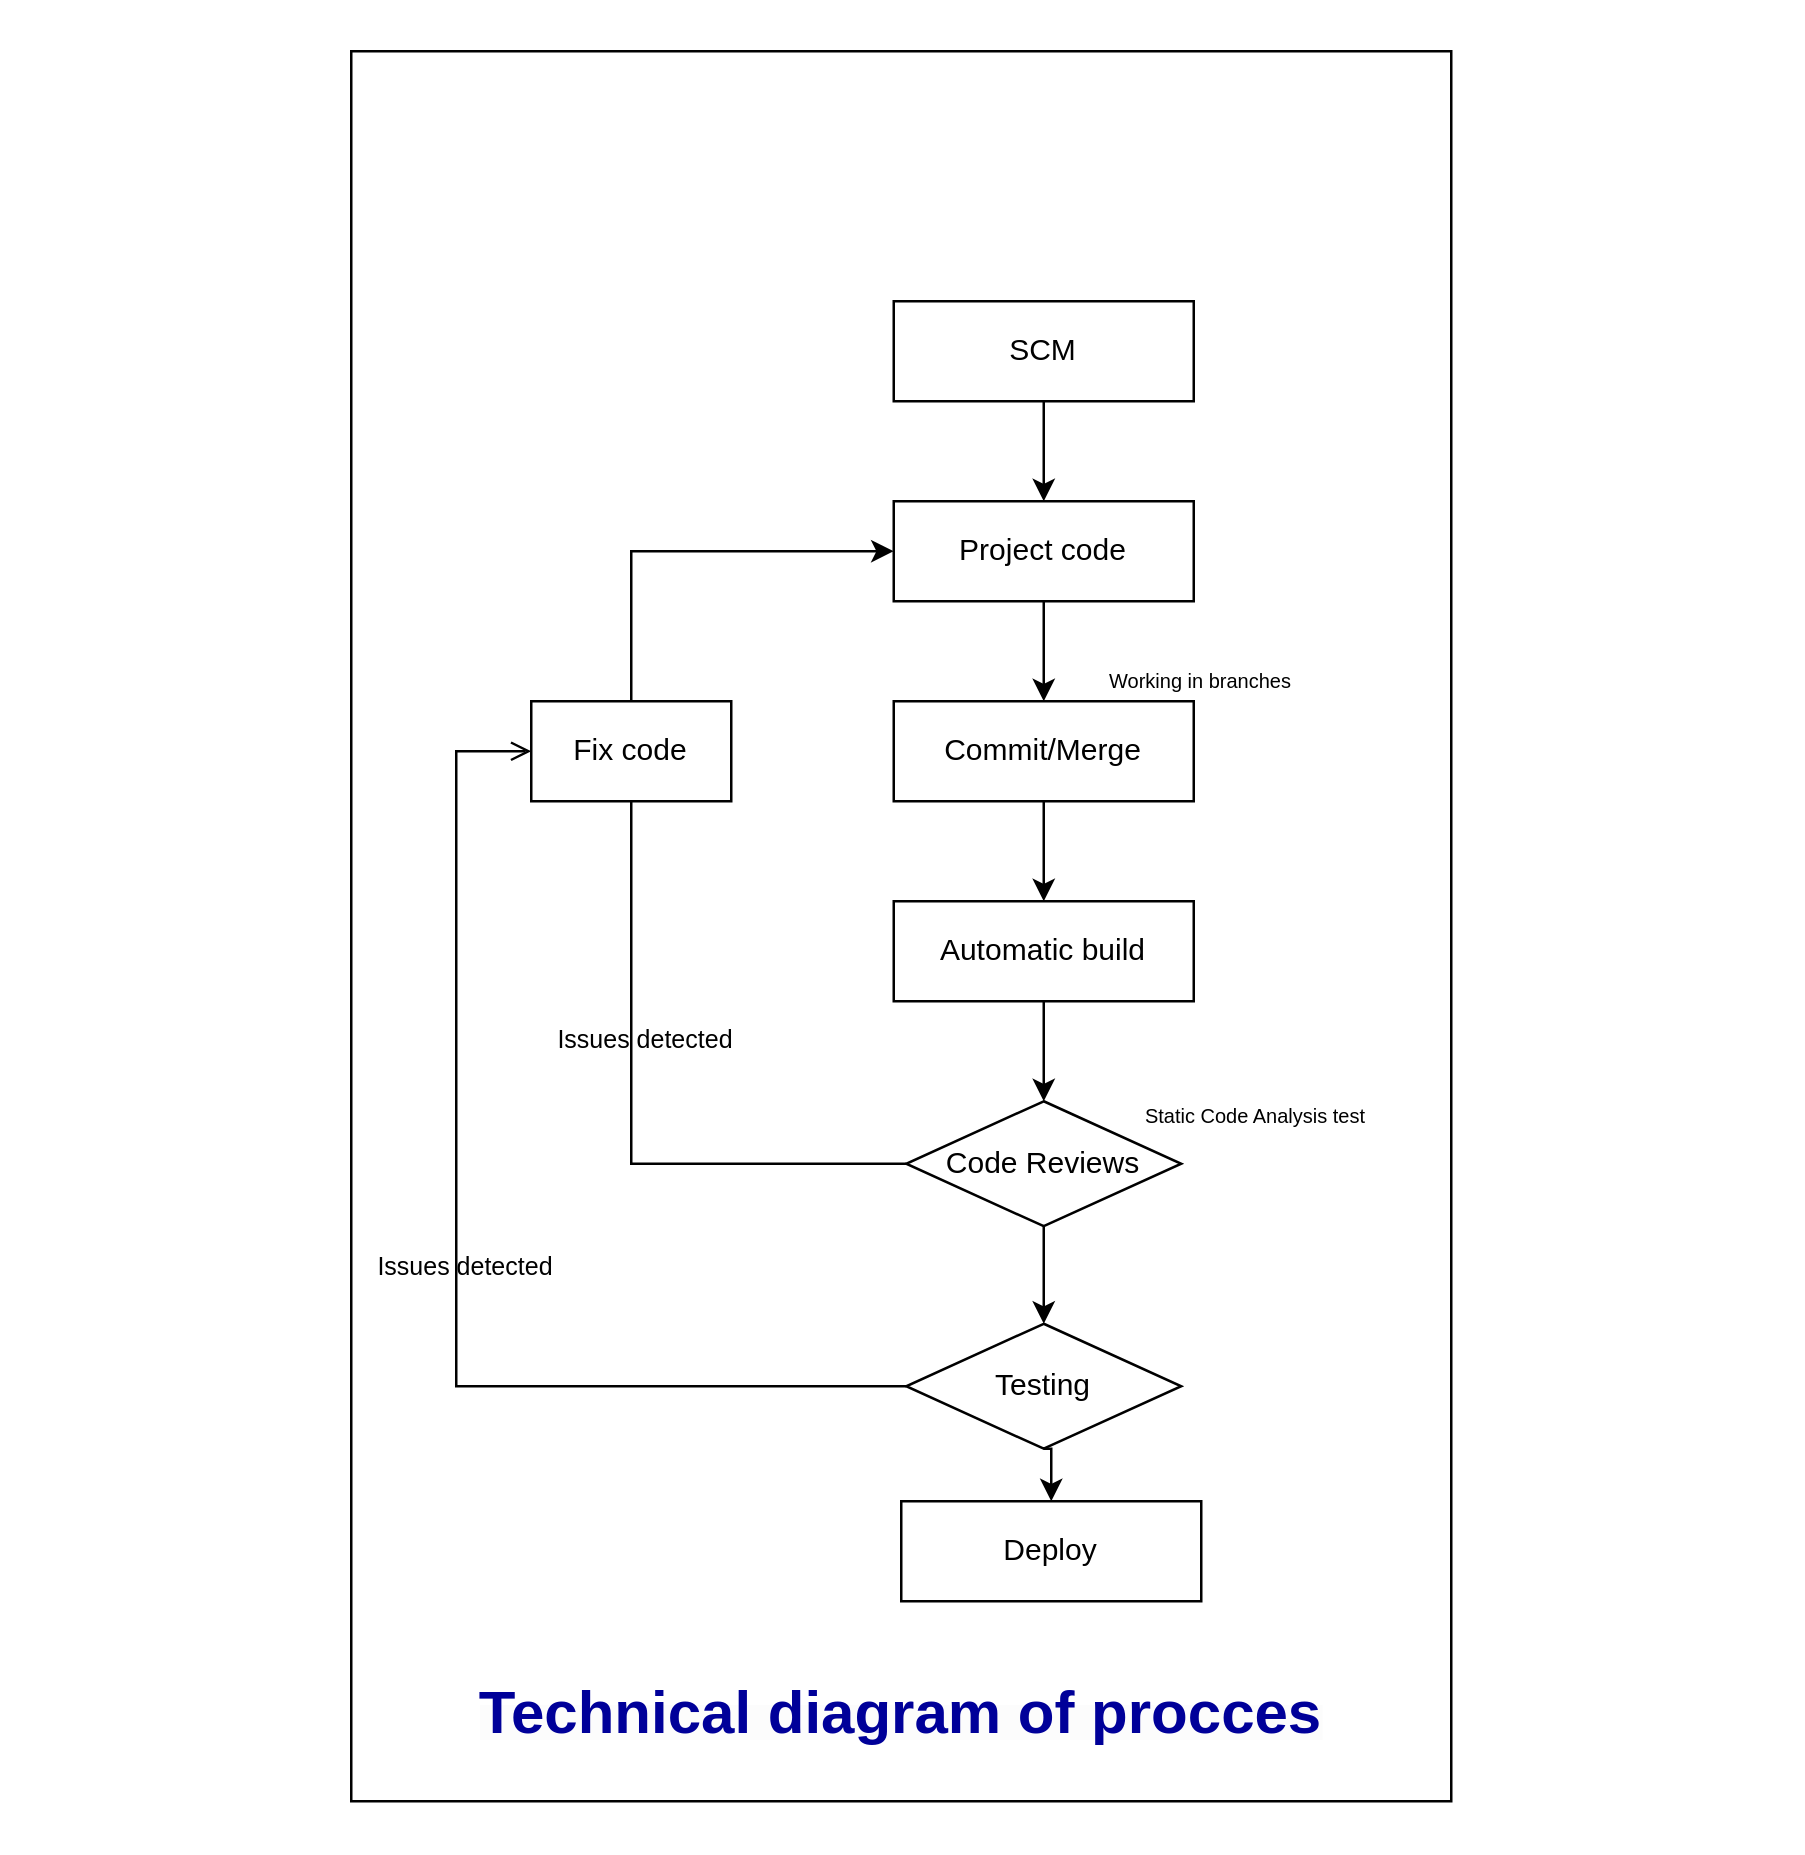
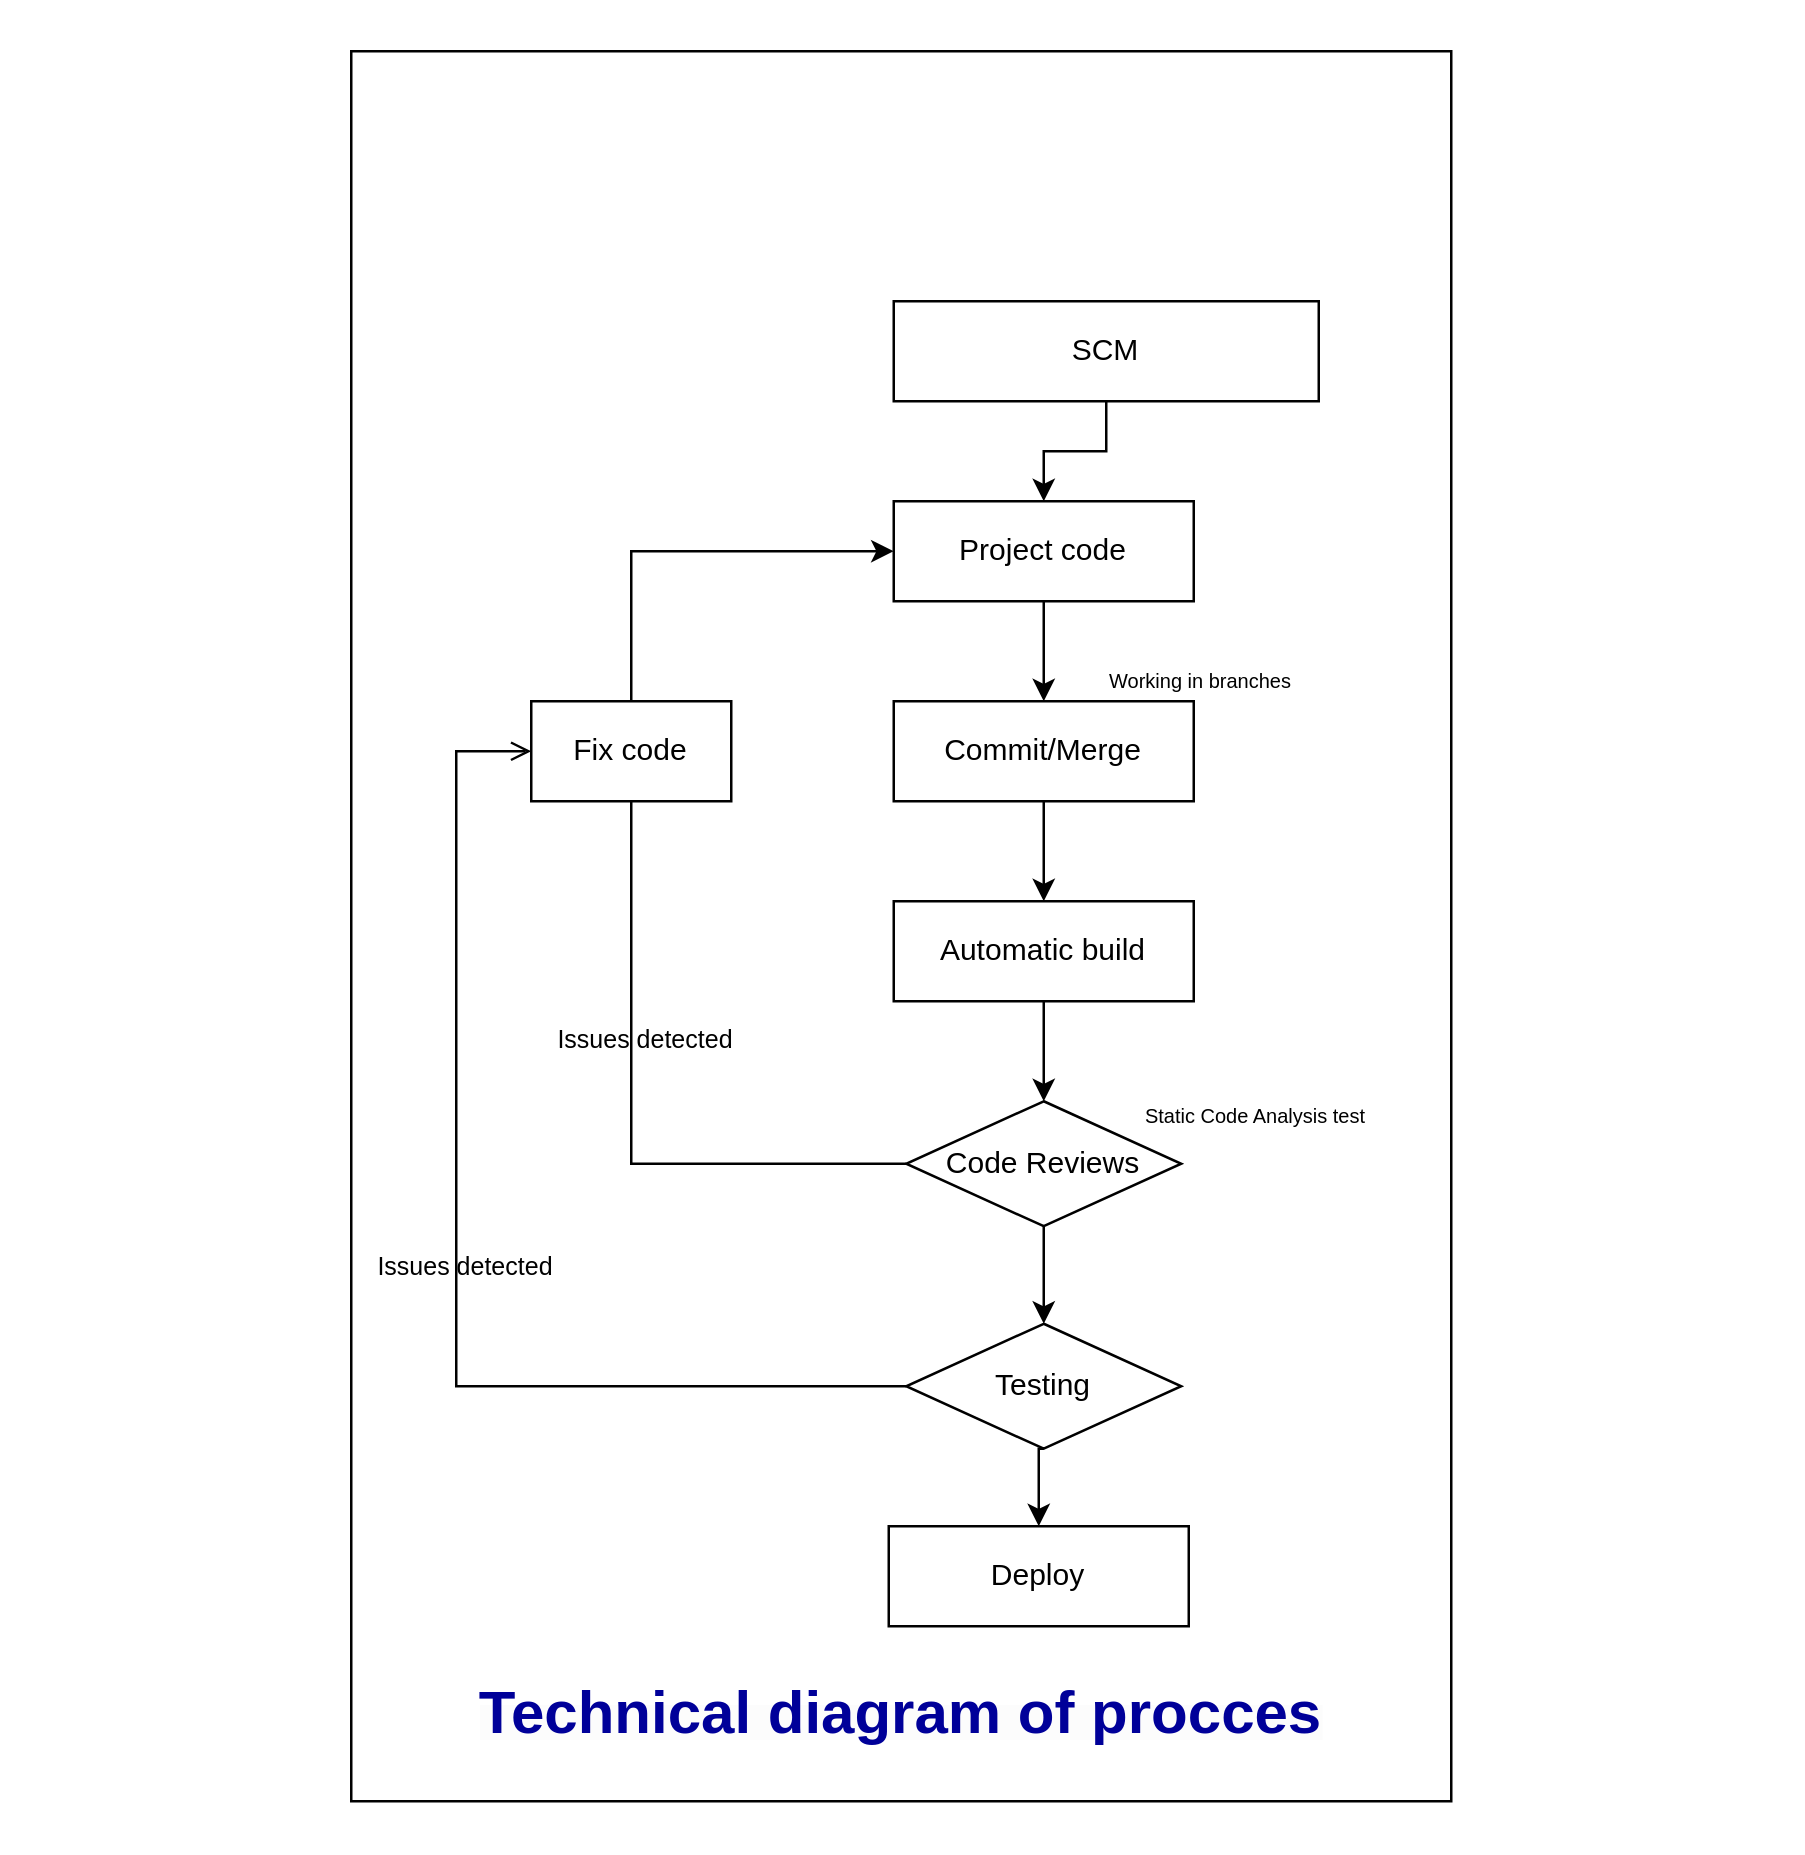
(1044, 351) -> (1106, 351)
(1051, 1551) -> (1039, 1576)
